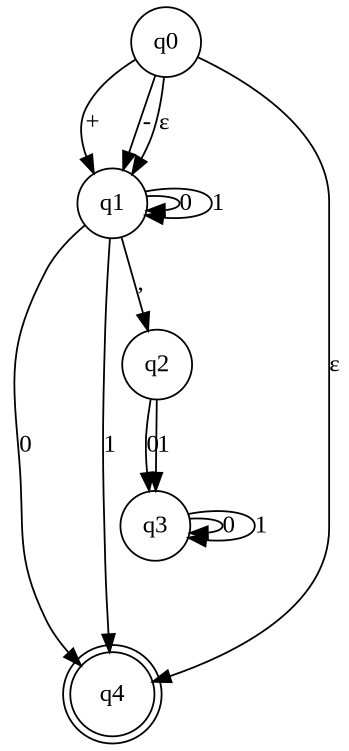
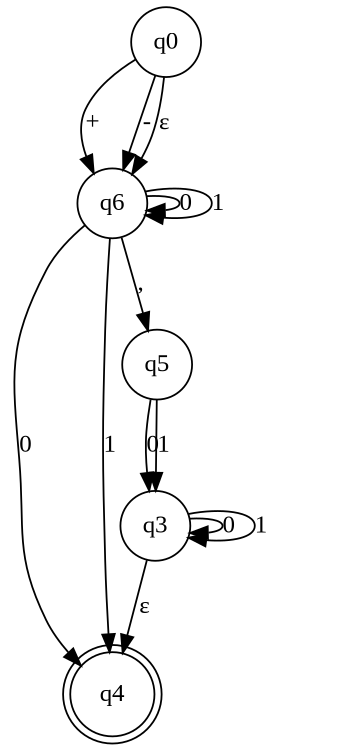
(112, 203) -> (112, 203)
(157, 365) -> (157, 365)
(329, 378) -> (137, 598)
